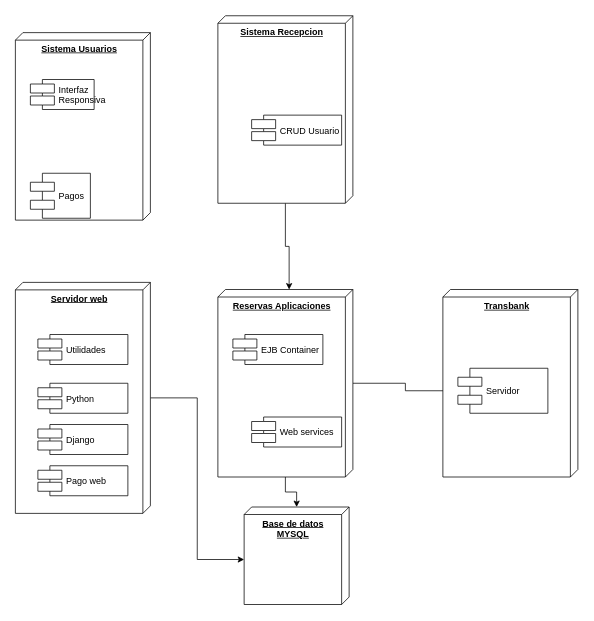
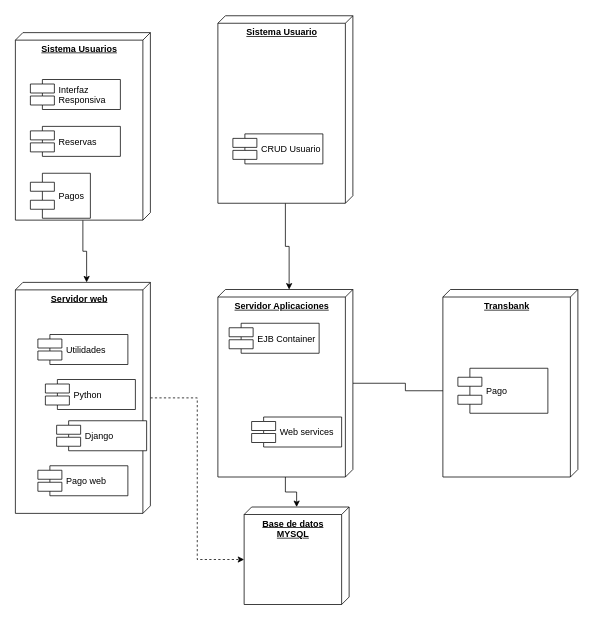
(282, 33) -> (282, 33)
(62, 95) -> (75, 95)
(297, 130) -> (278, 149)
none -> (75, 141)
none -> (87, 261)
(282, 307) -> (282, 307)
(278, 350) -> (274, 338)
(505, 391) -> (496, 391)
(83, 398) -> (90, 395)
(83, 440) -> (102, 436)
(197, 476) -> (197, 476)
